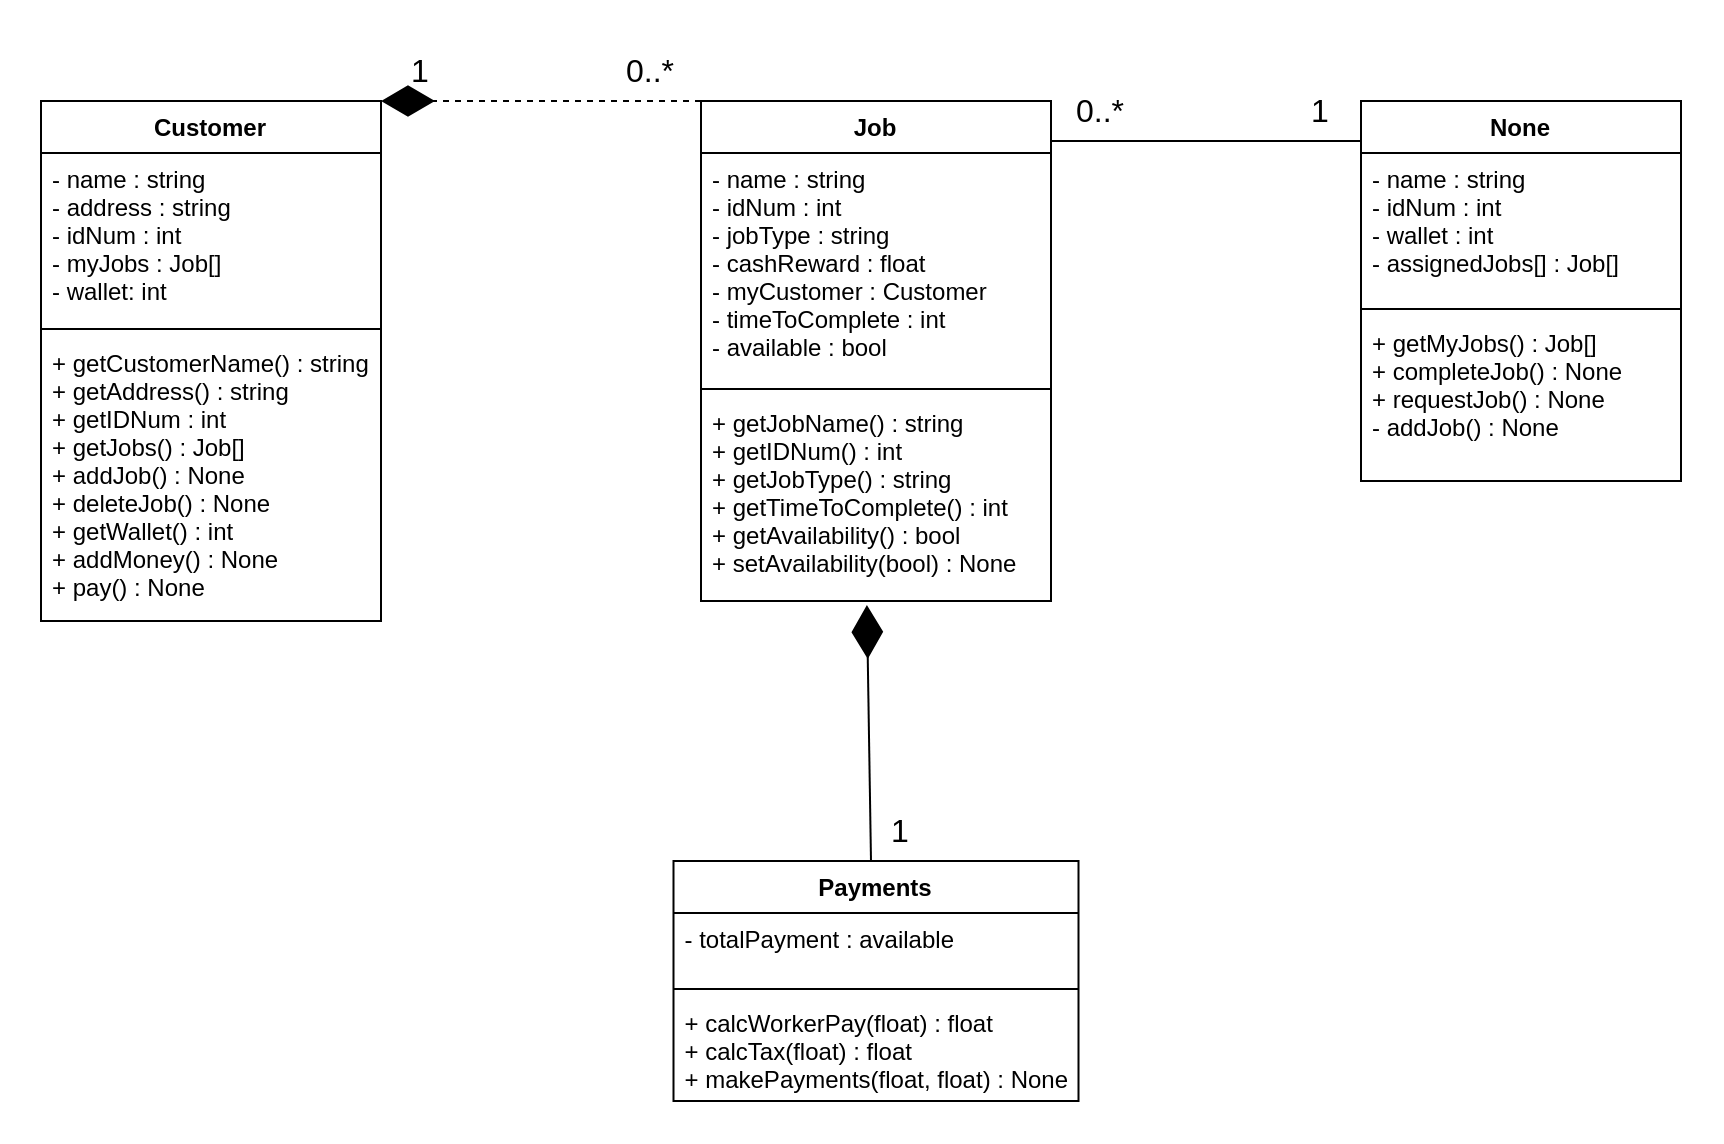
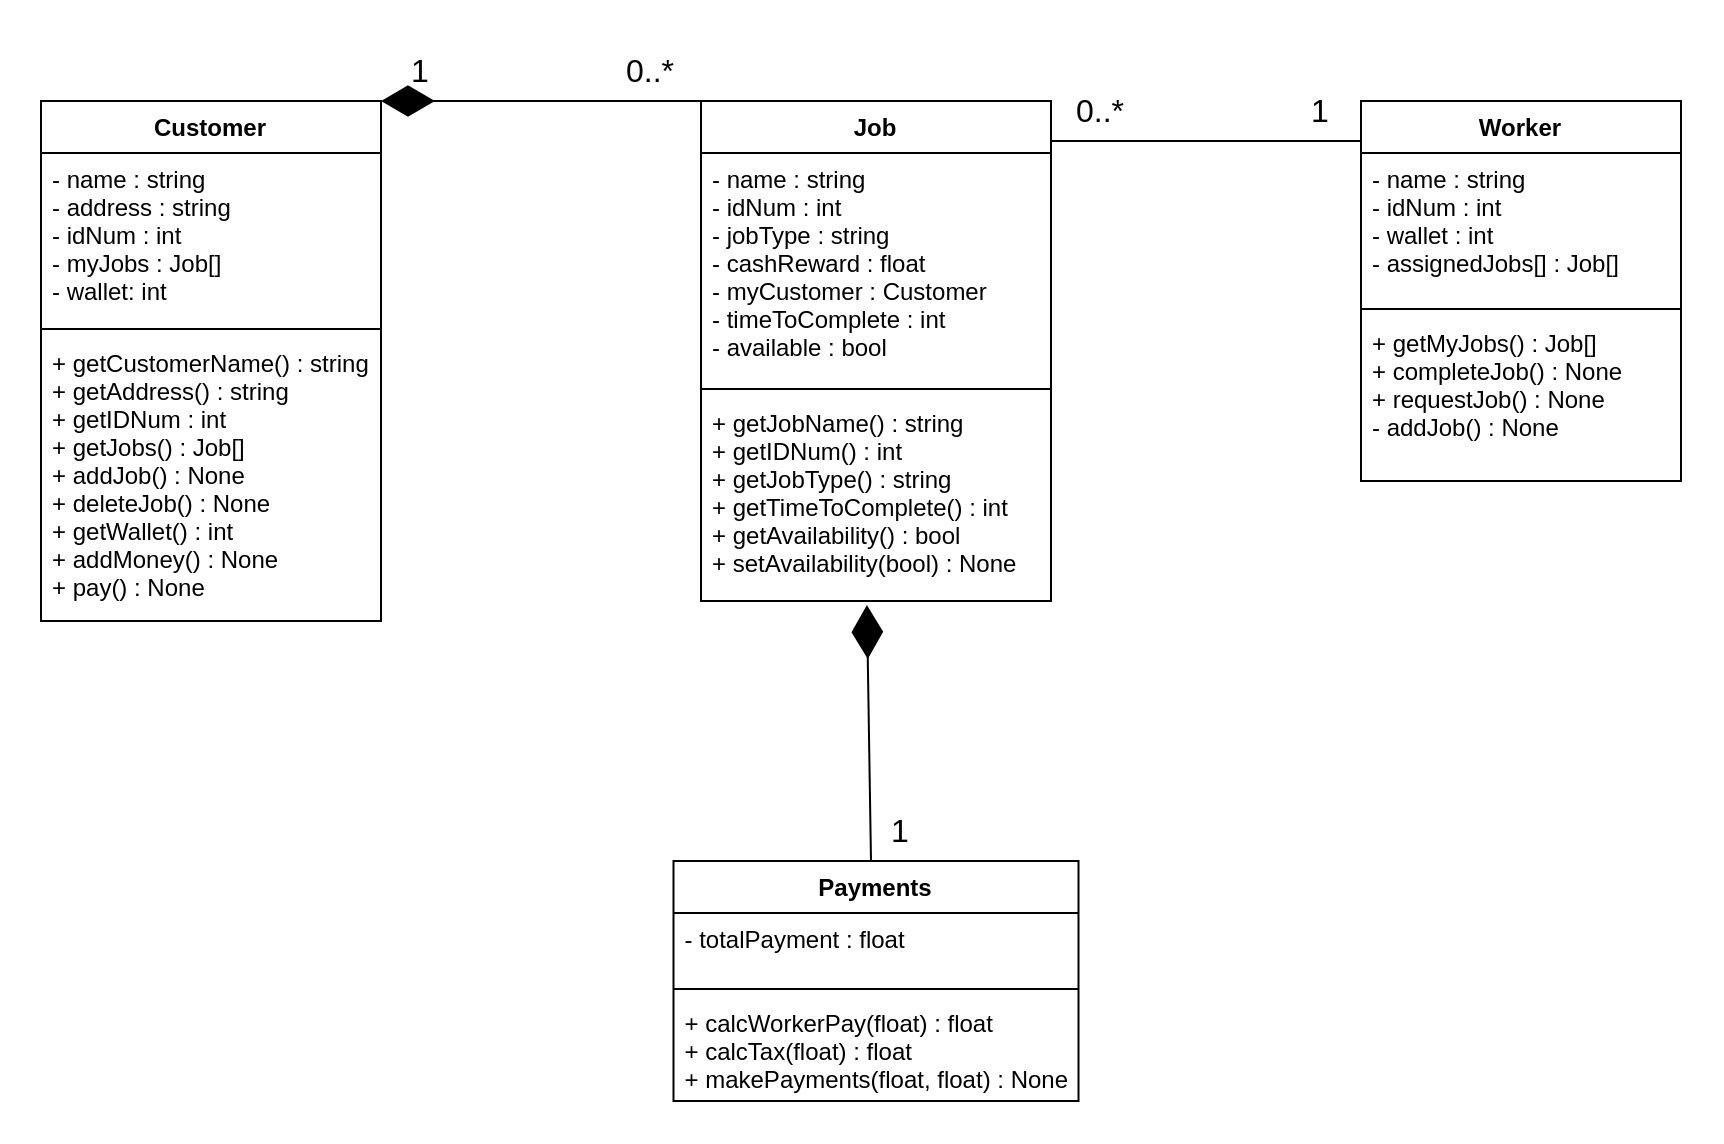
(567, 101) -> (567, 101)
(1520, 128) -> (1520, 128)
(834, 940) -> (814, 940)
